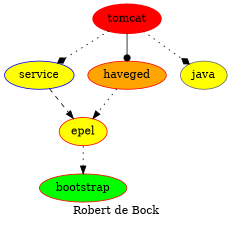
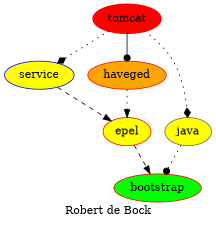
(83, 156) -> (140, 156)
none -> (175, 157)
